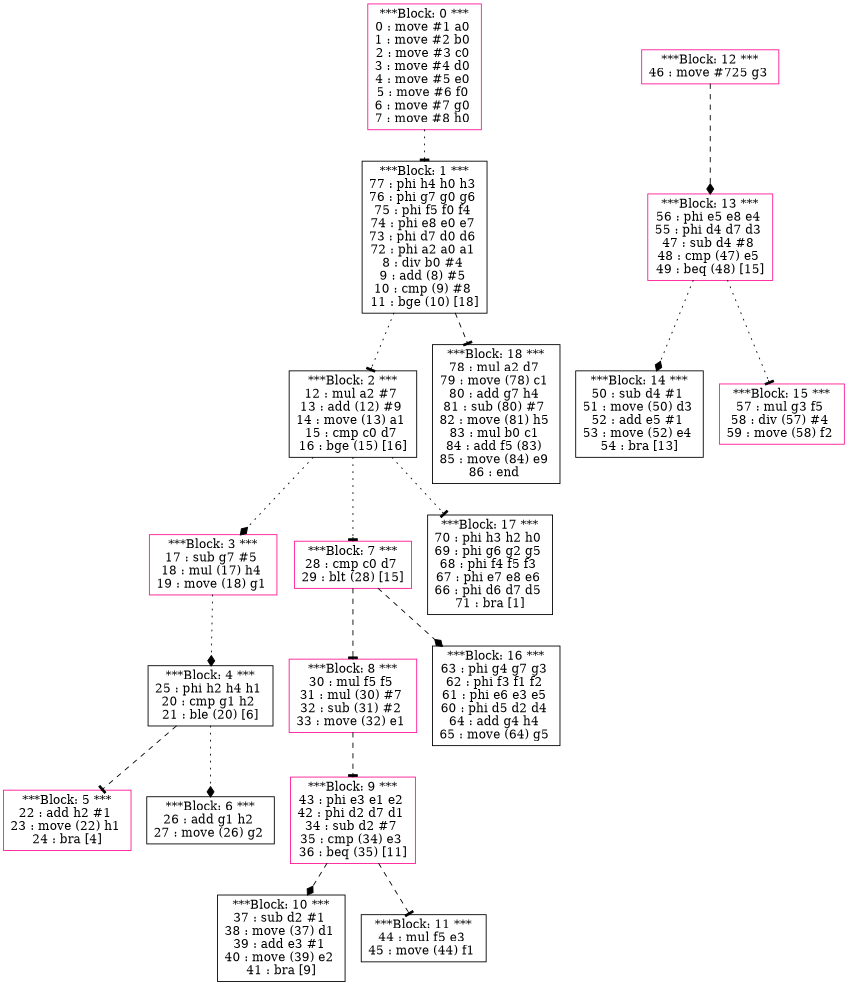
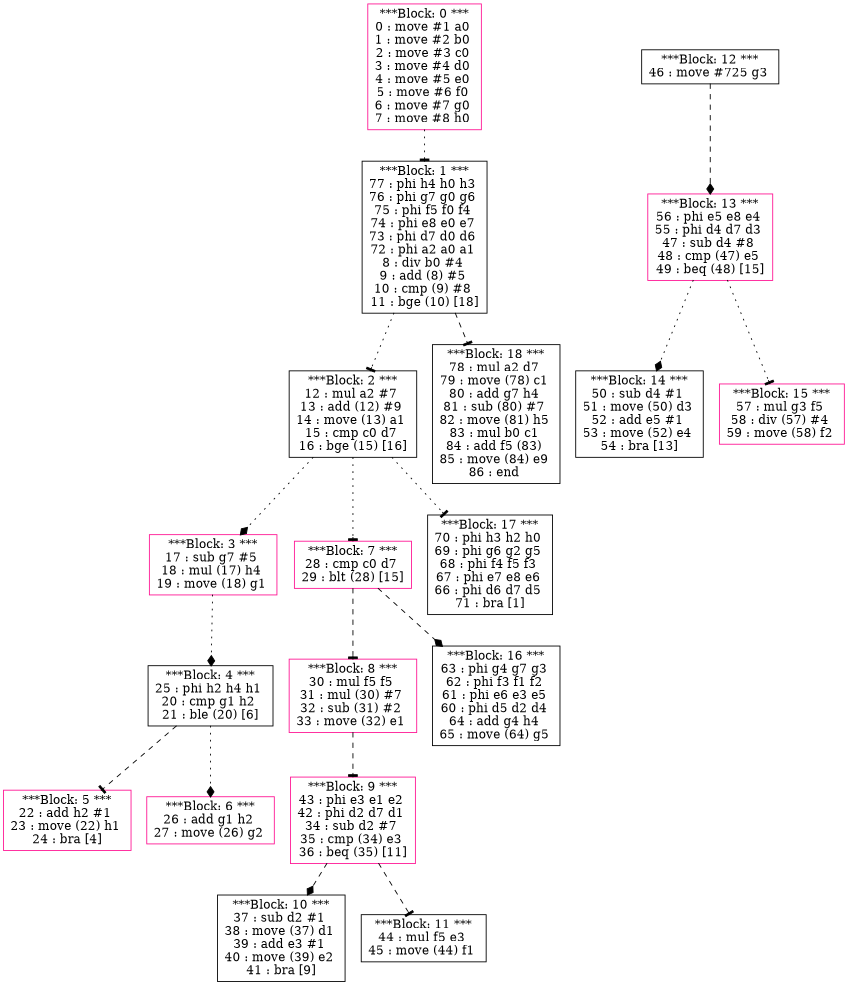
(710, 67) -> (710, 67)
(211, 820) -> (211, 820)
